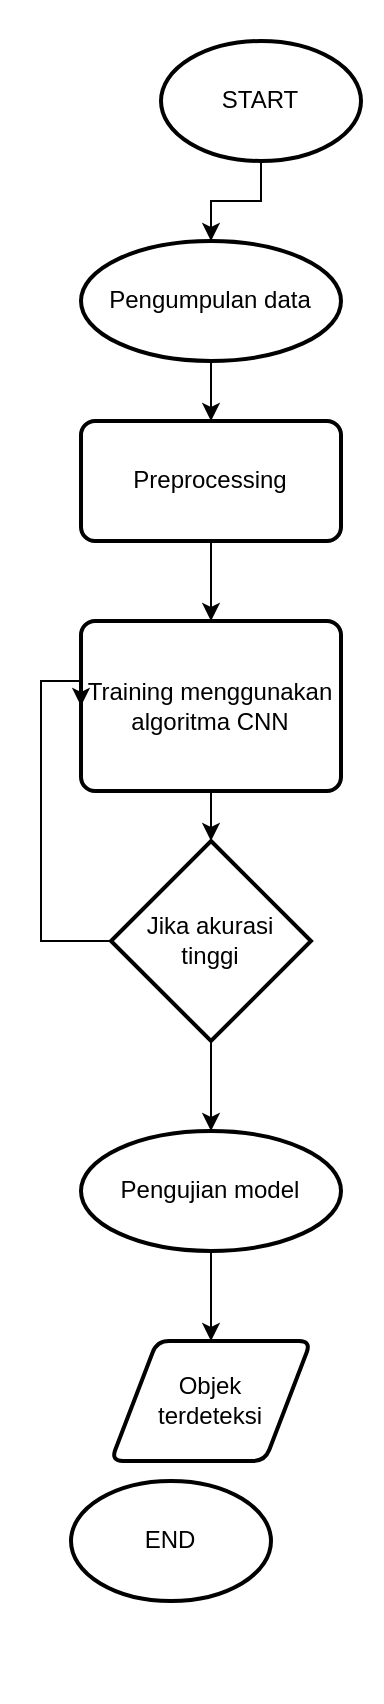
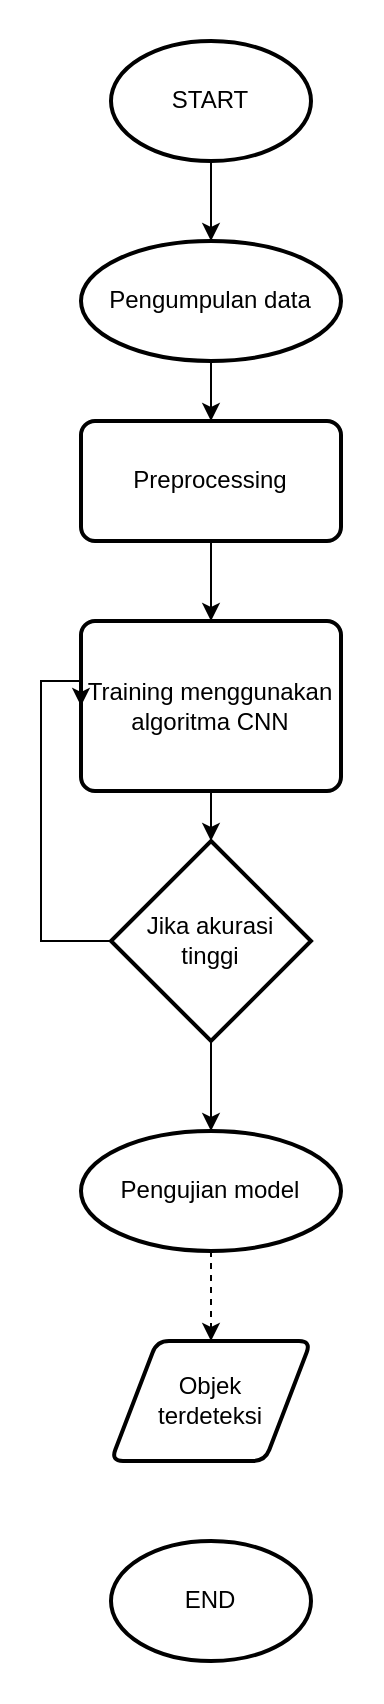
(261, 101) -> (211, 101)
(211, 1288) -> (211, 1288)
(171, 1541) -> (211, 1601)
